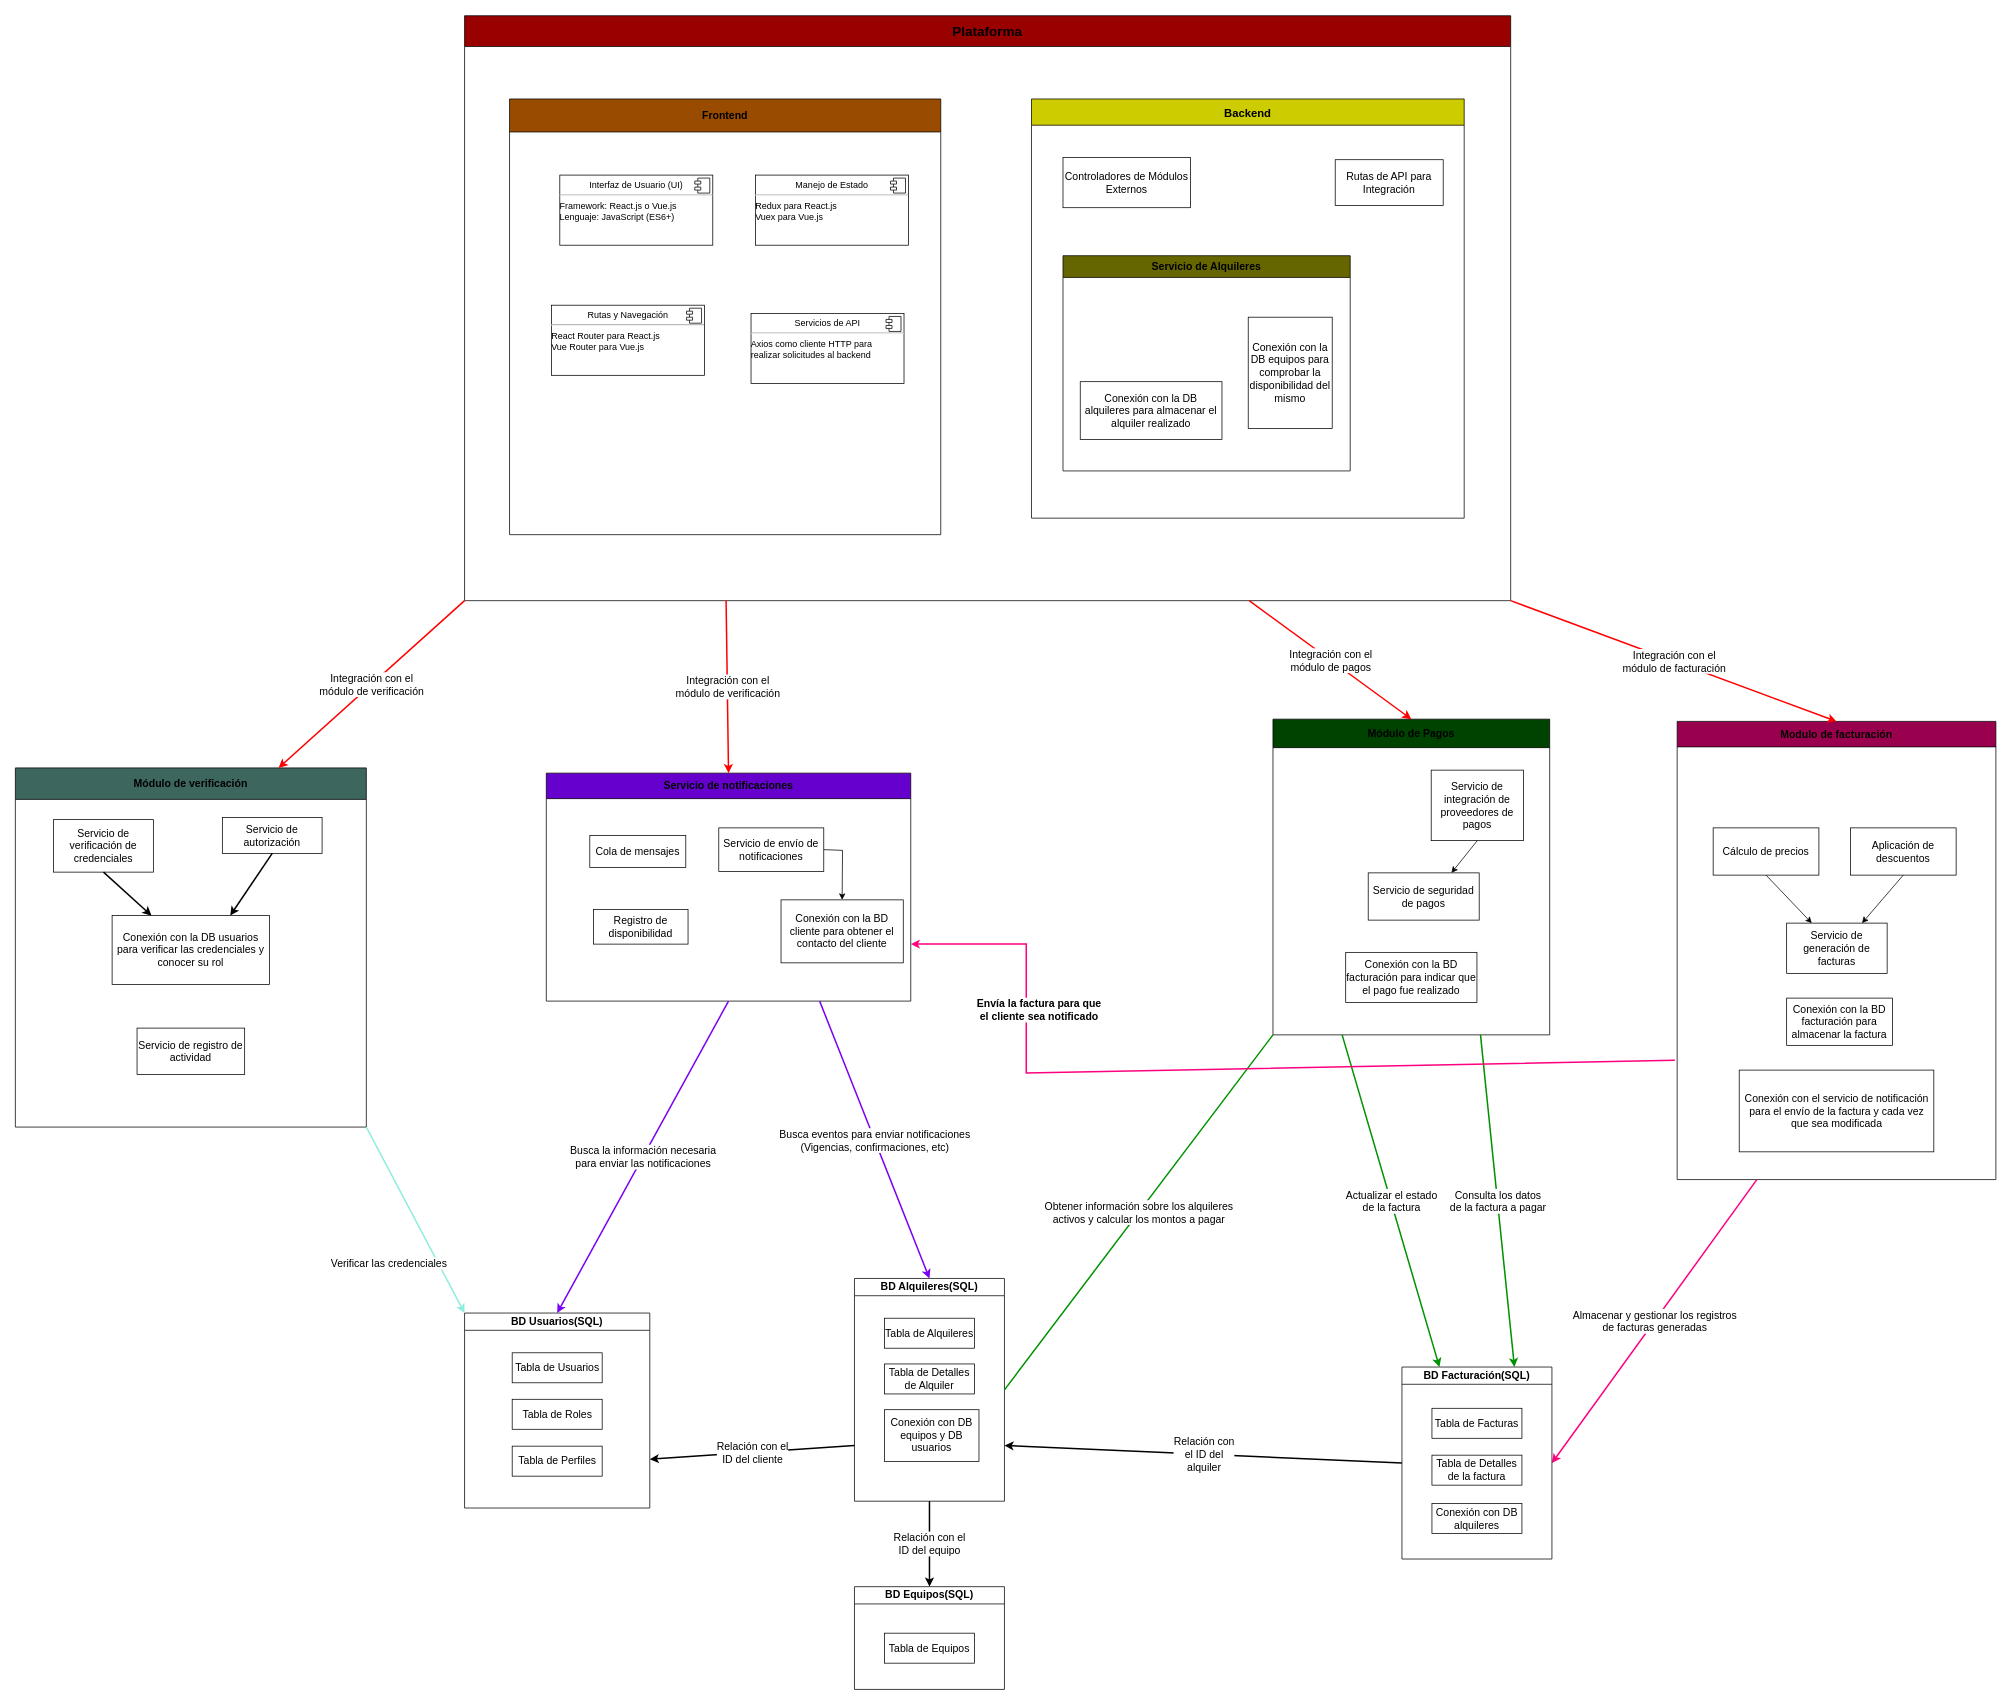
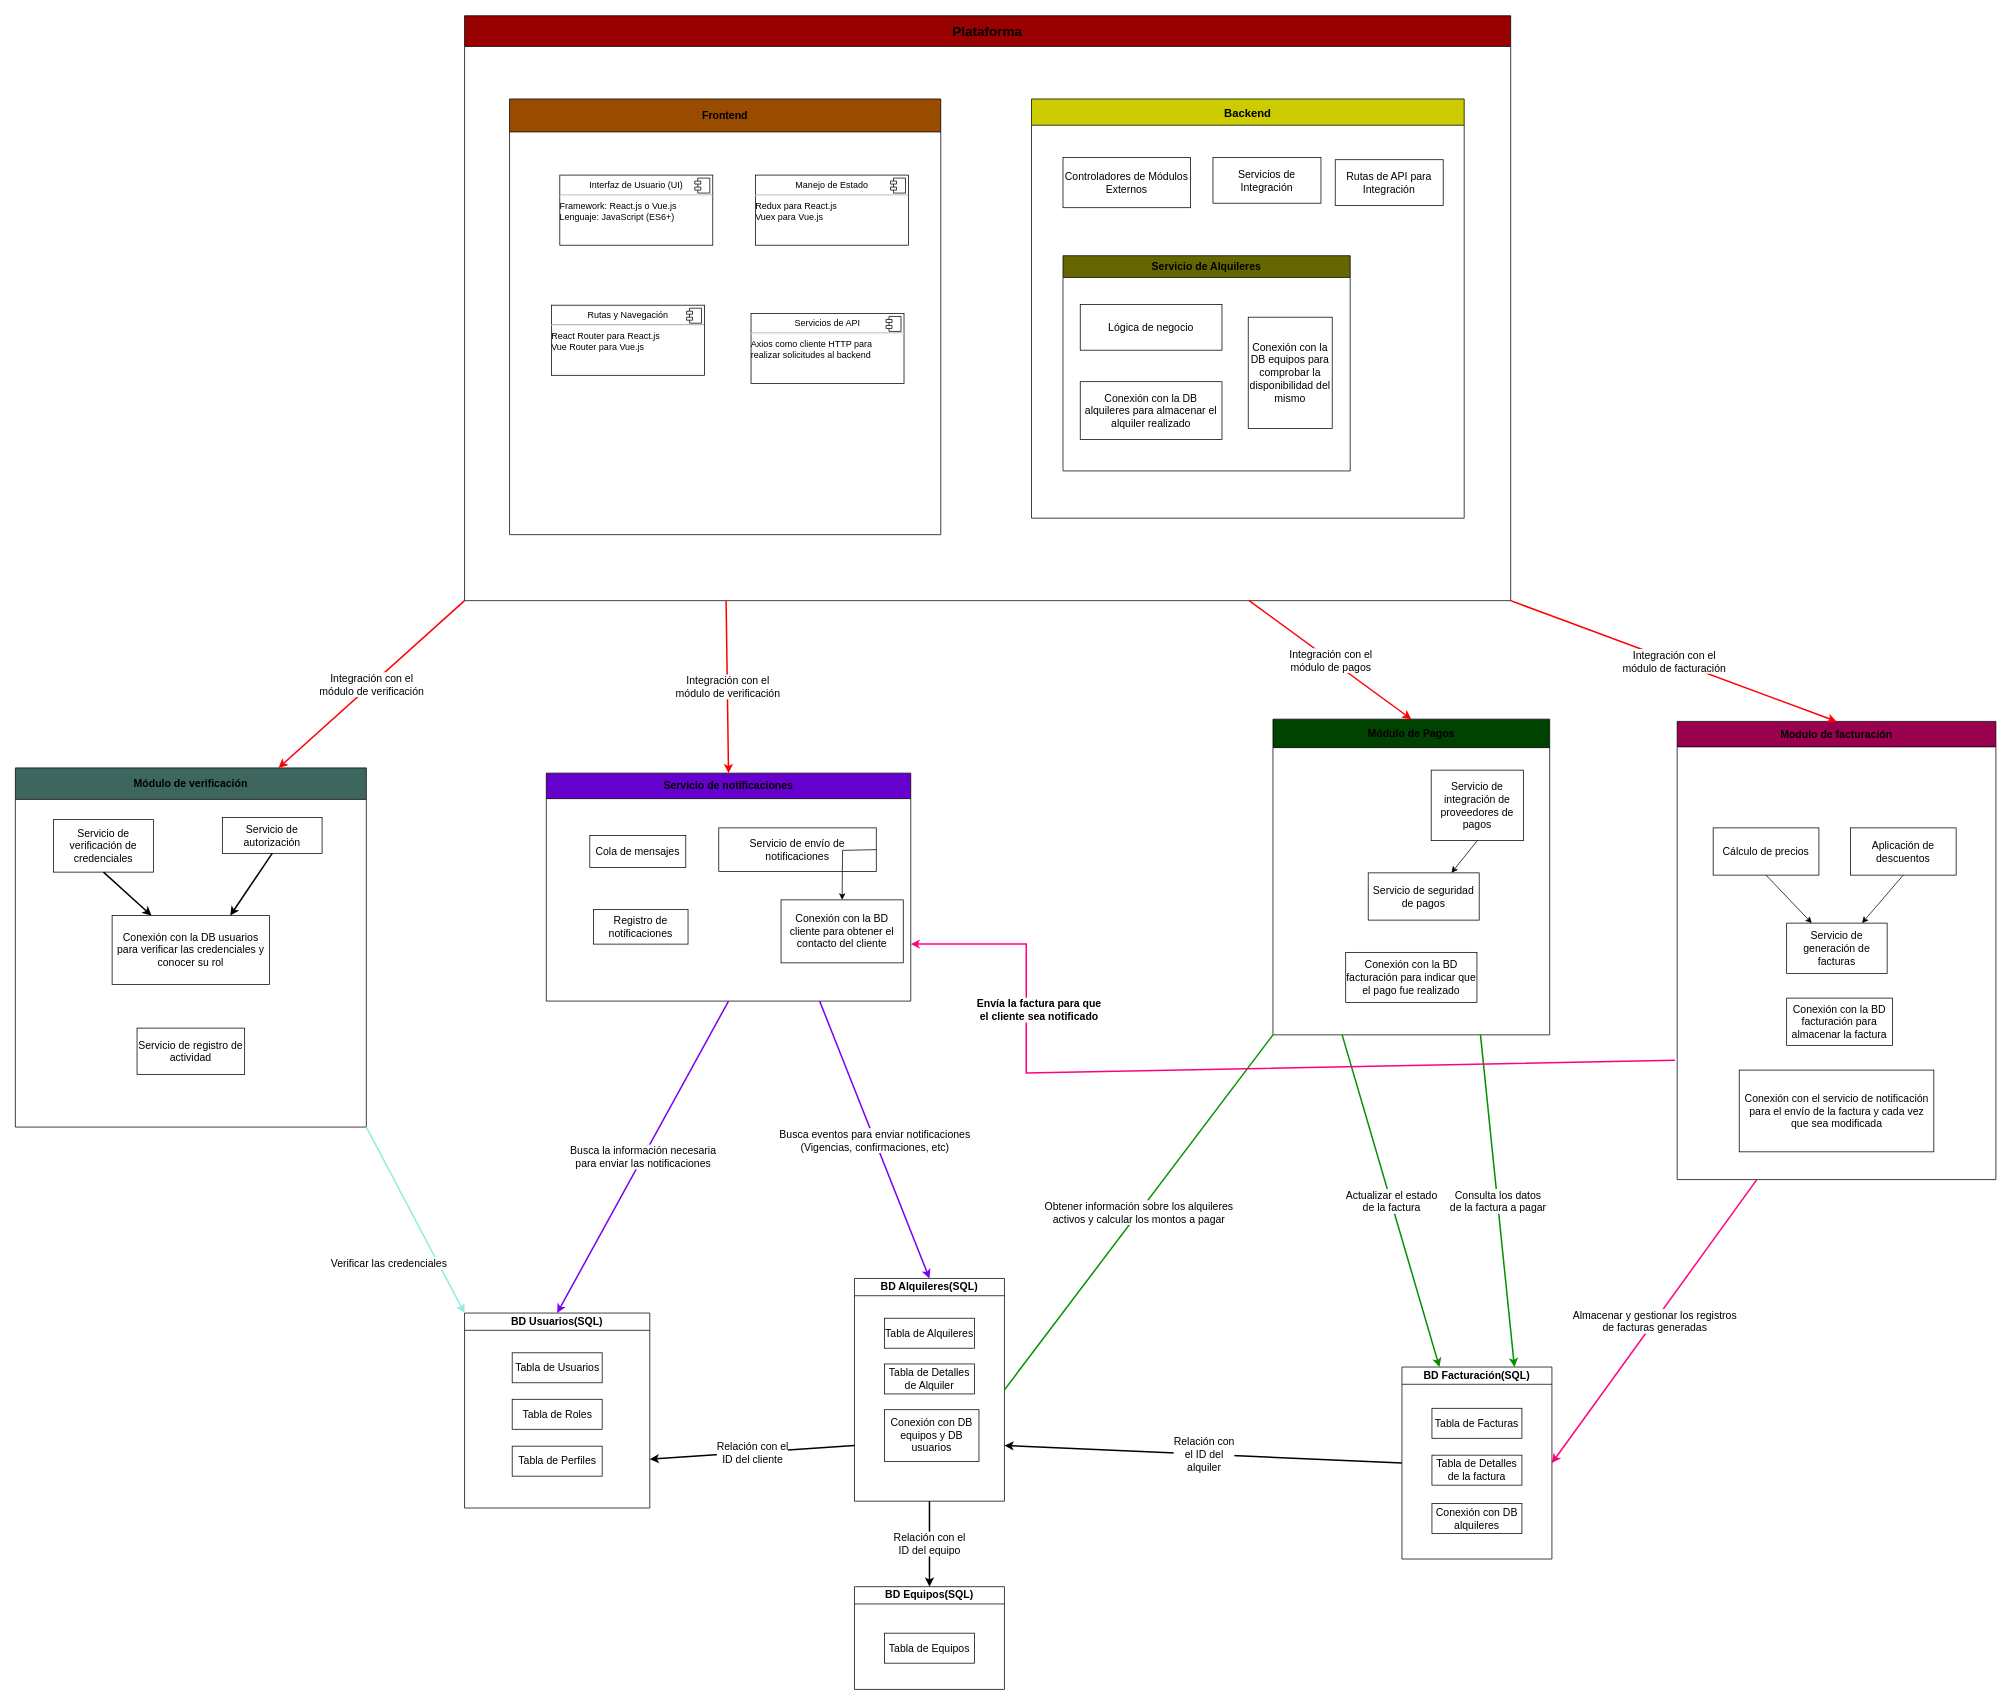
none -> (1267, 180)
none -> (1151, 327)
(771, 849) -> (798, 849)
(641, 927) -> (641, 927)
